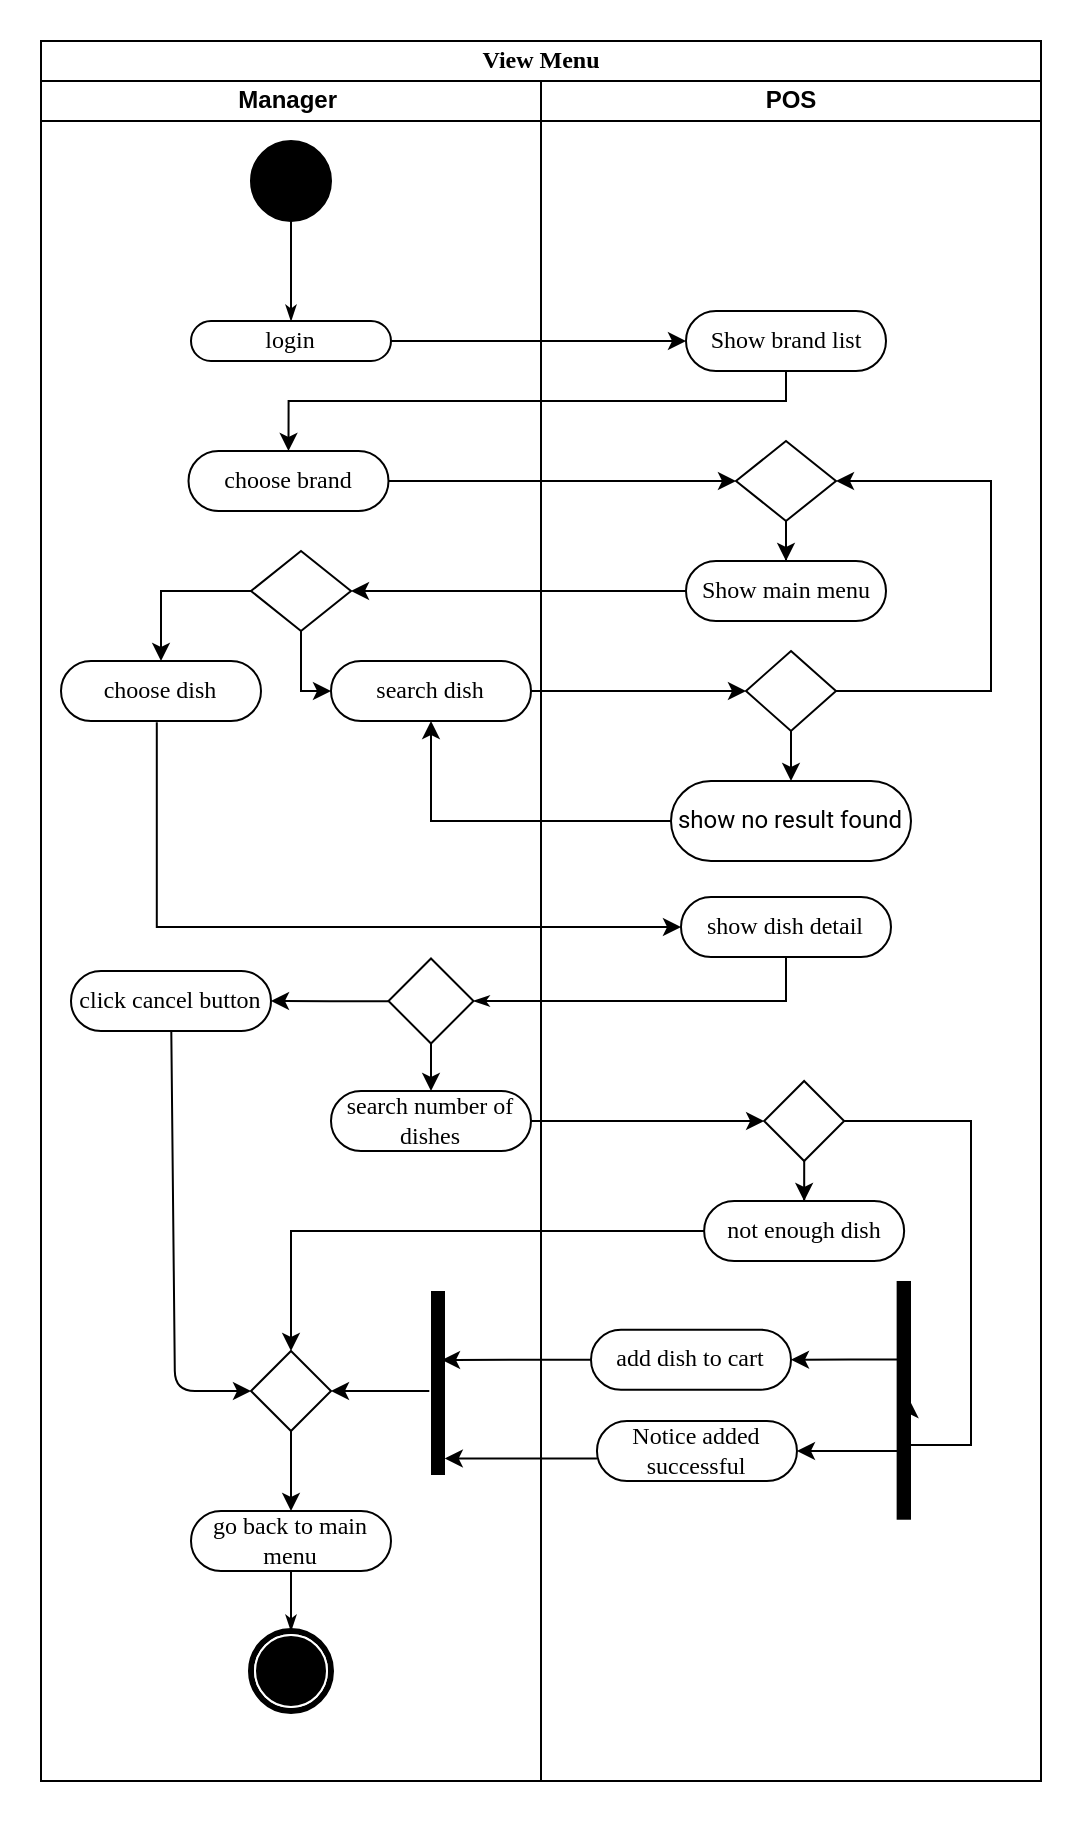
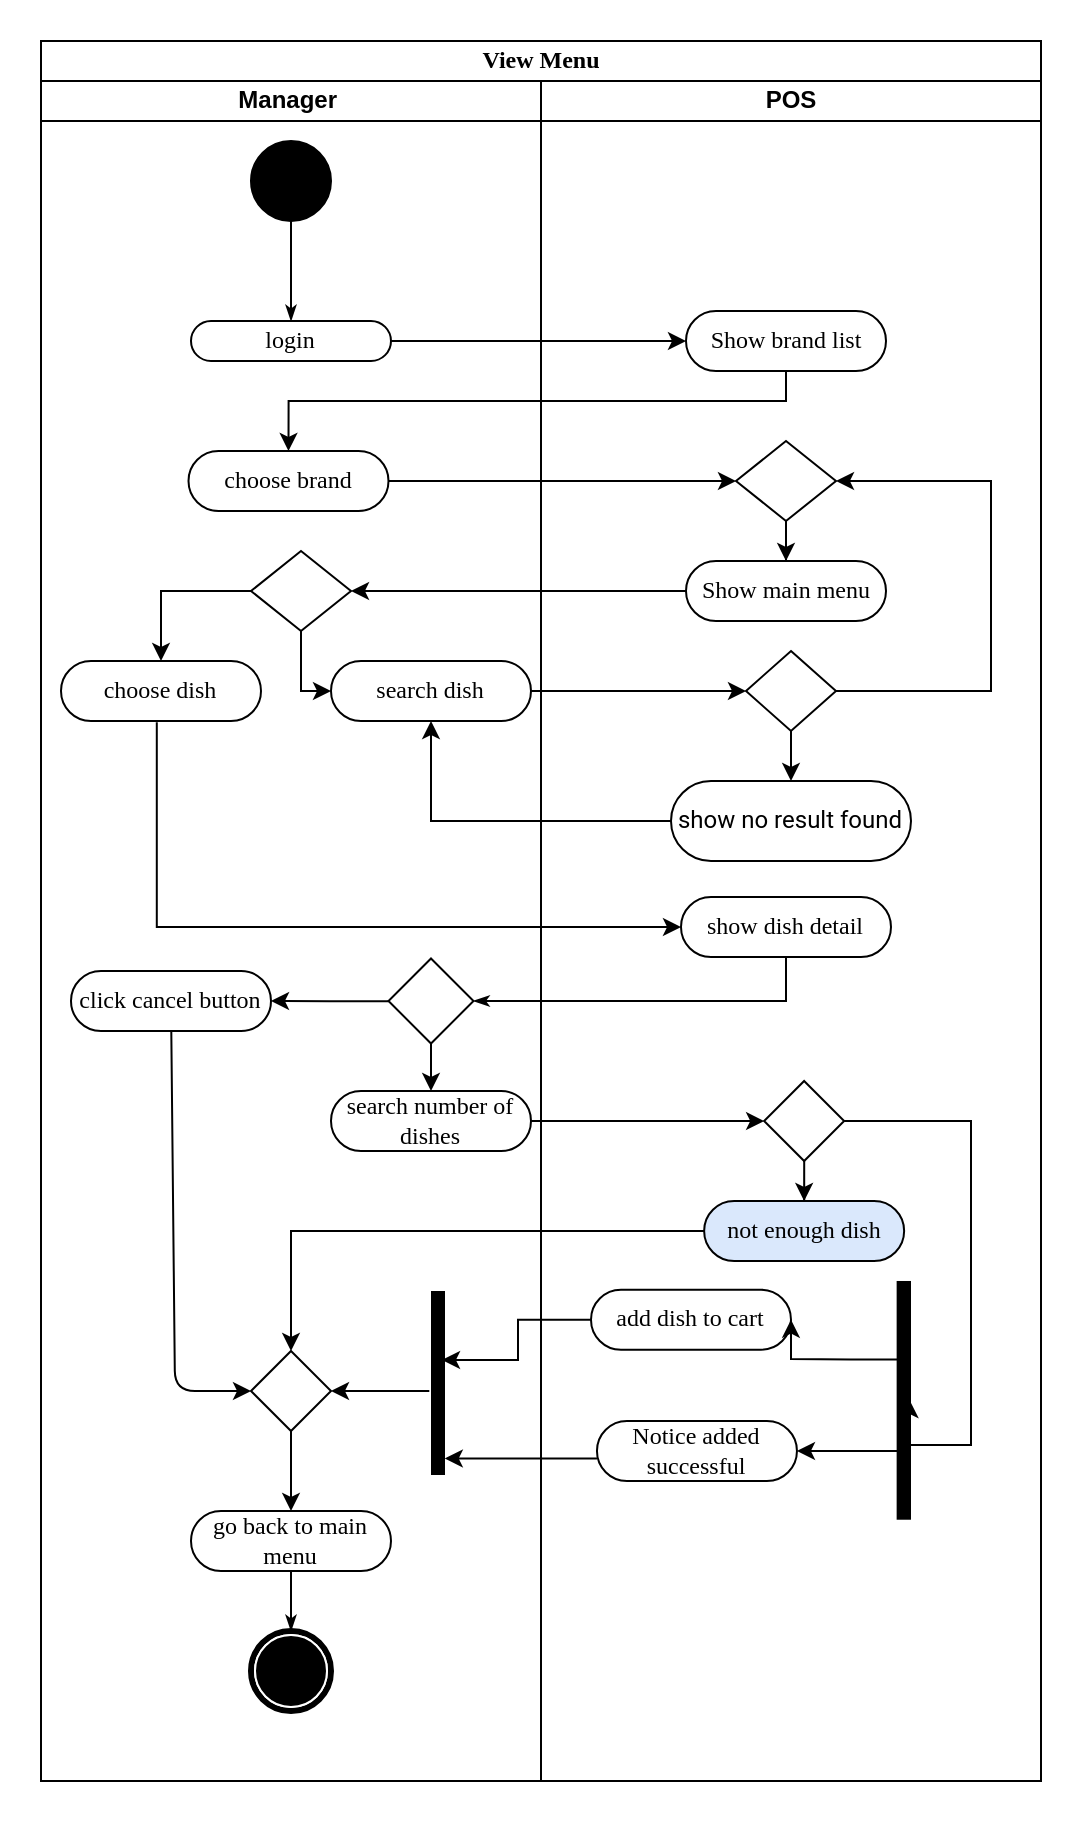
(804, 1231) -> (804, 1231)
(691, 1360) -> (691, 1320)
